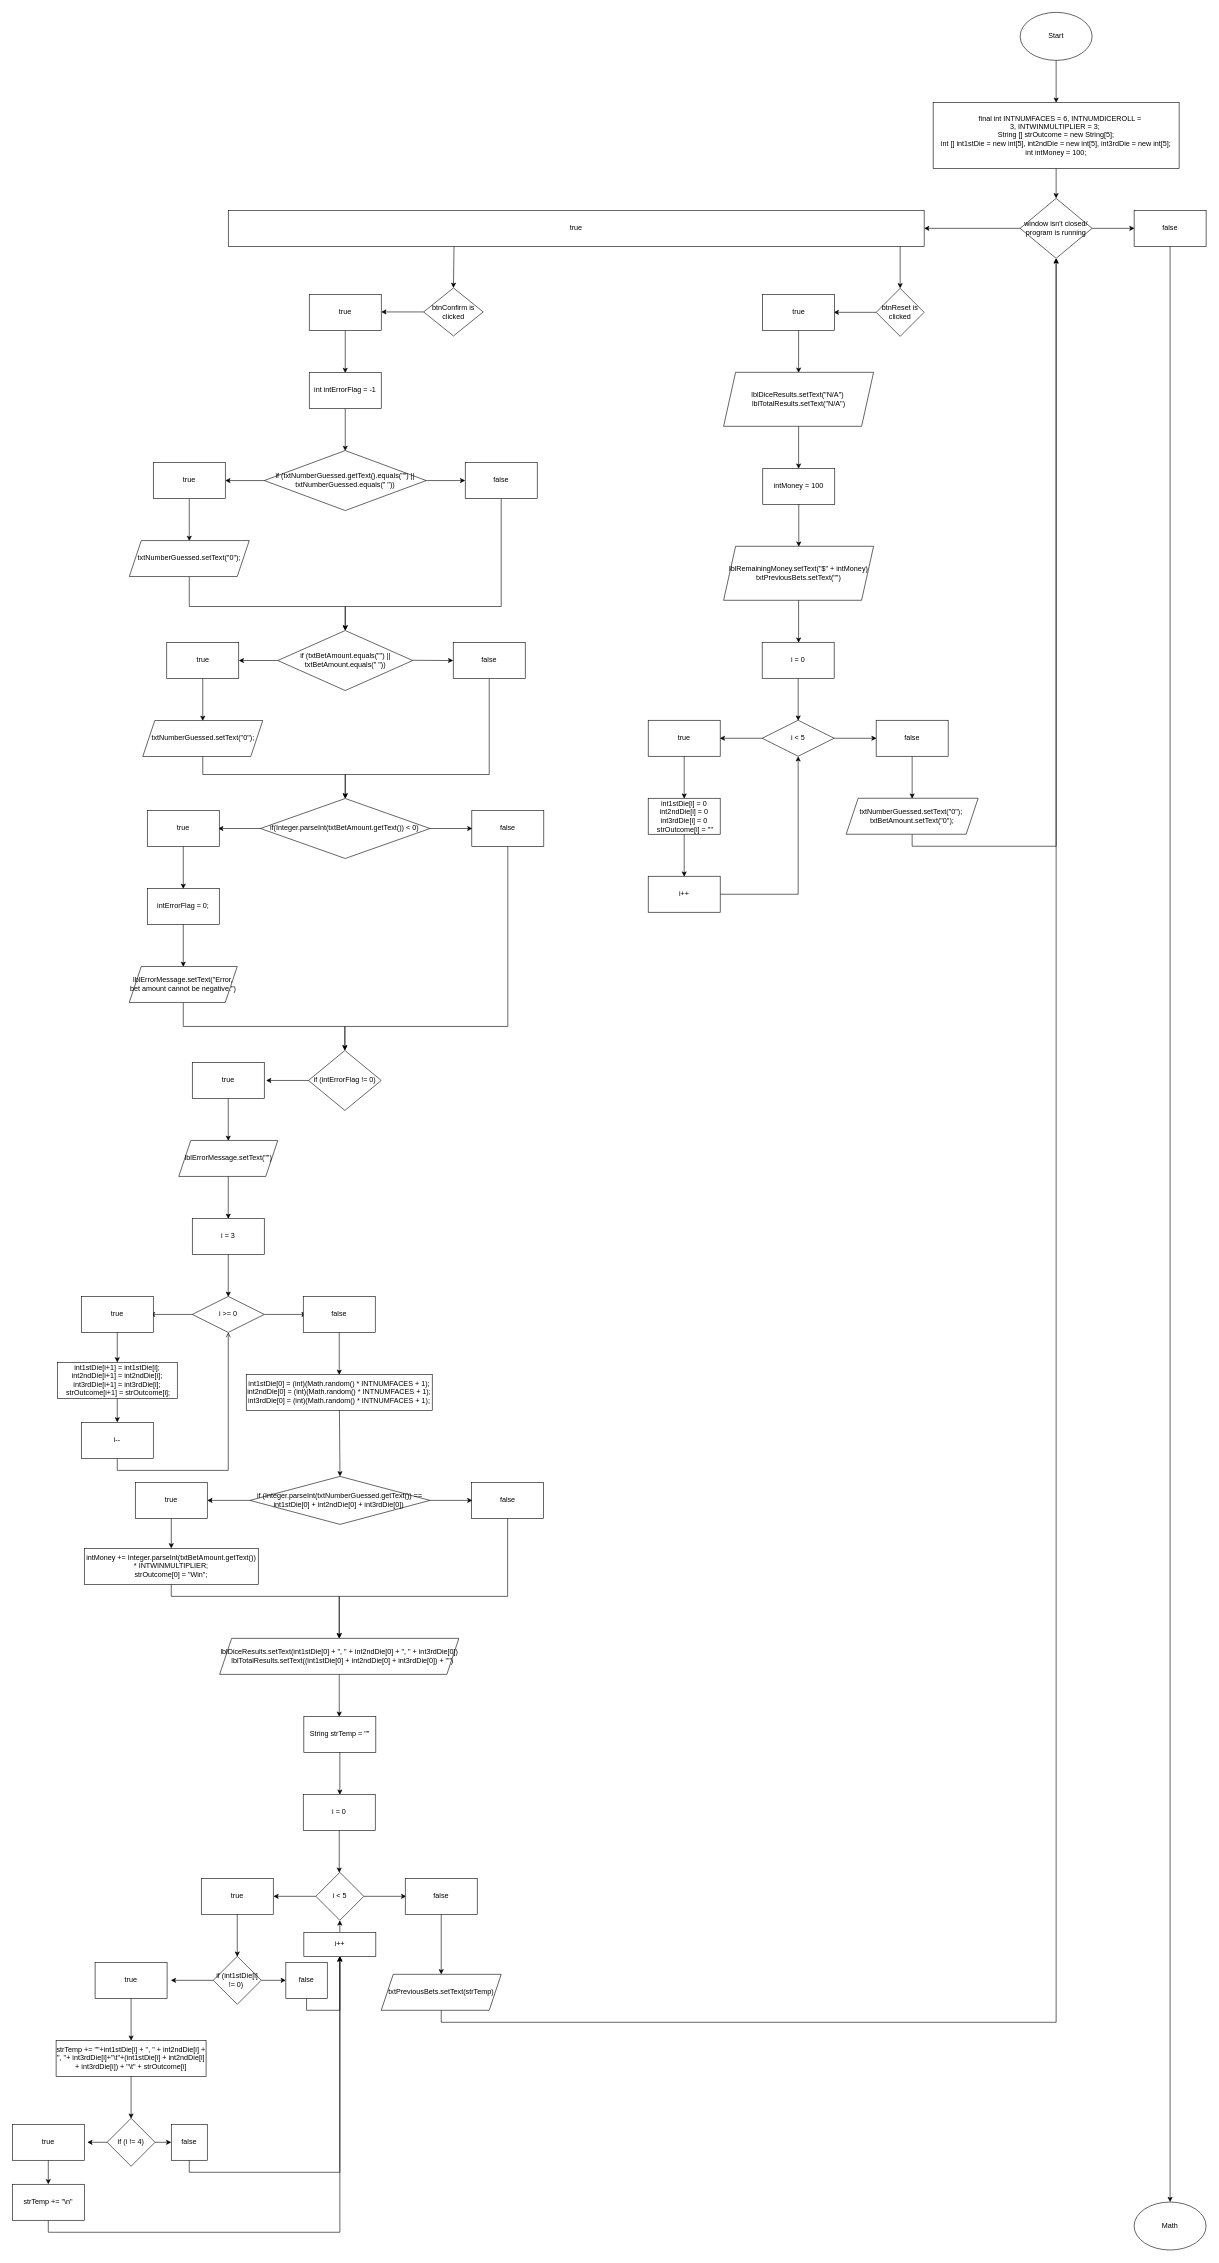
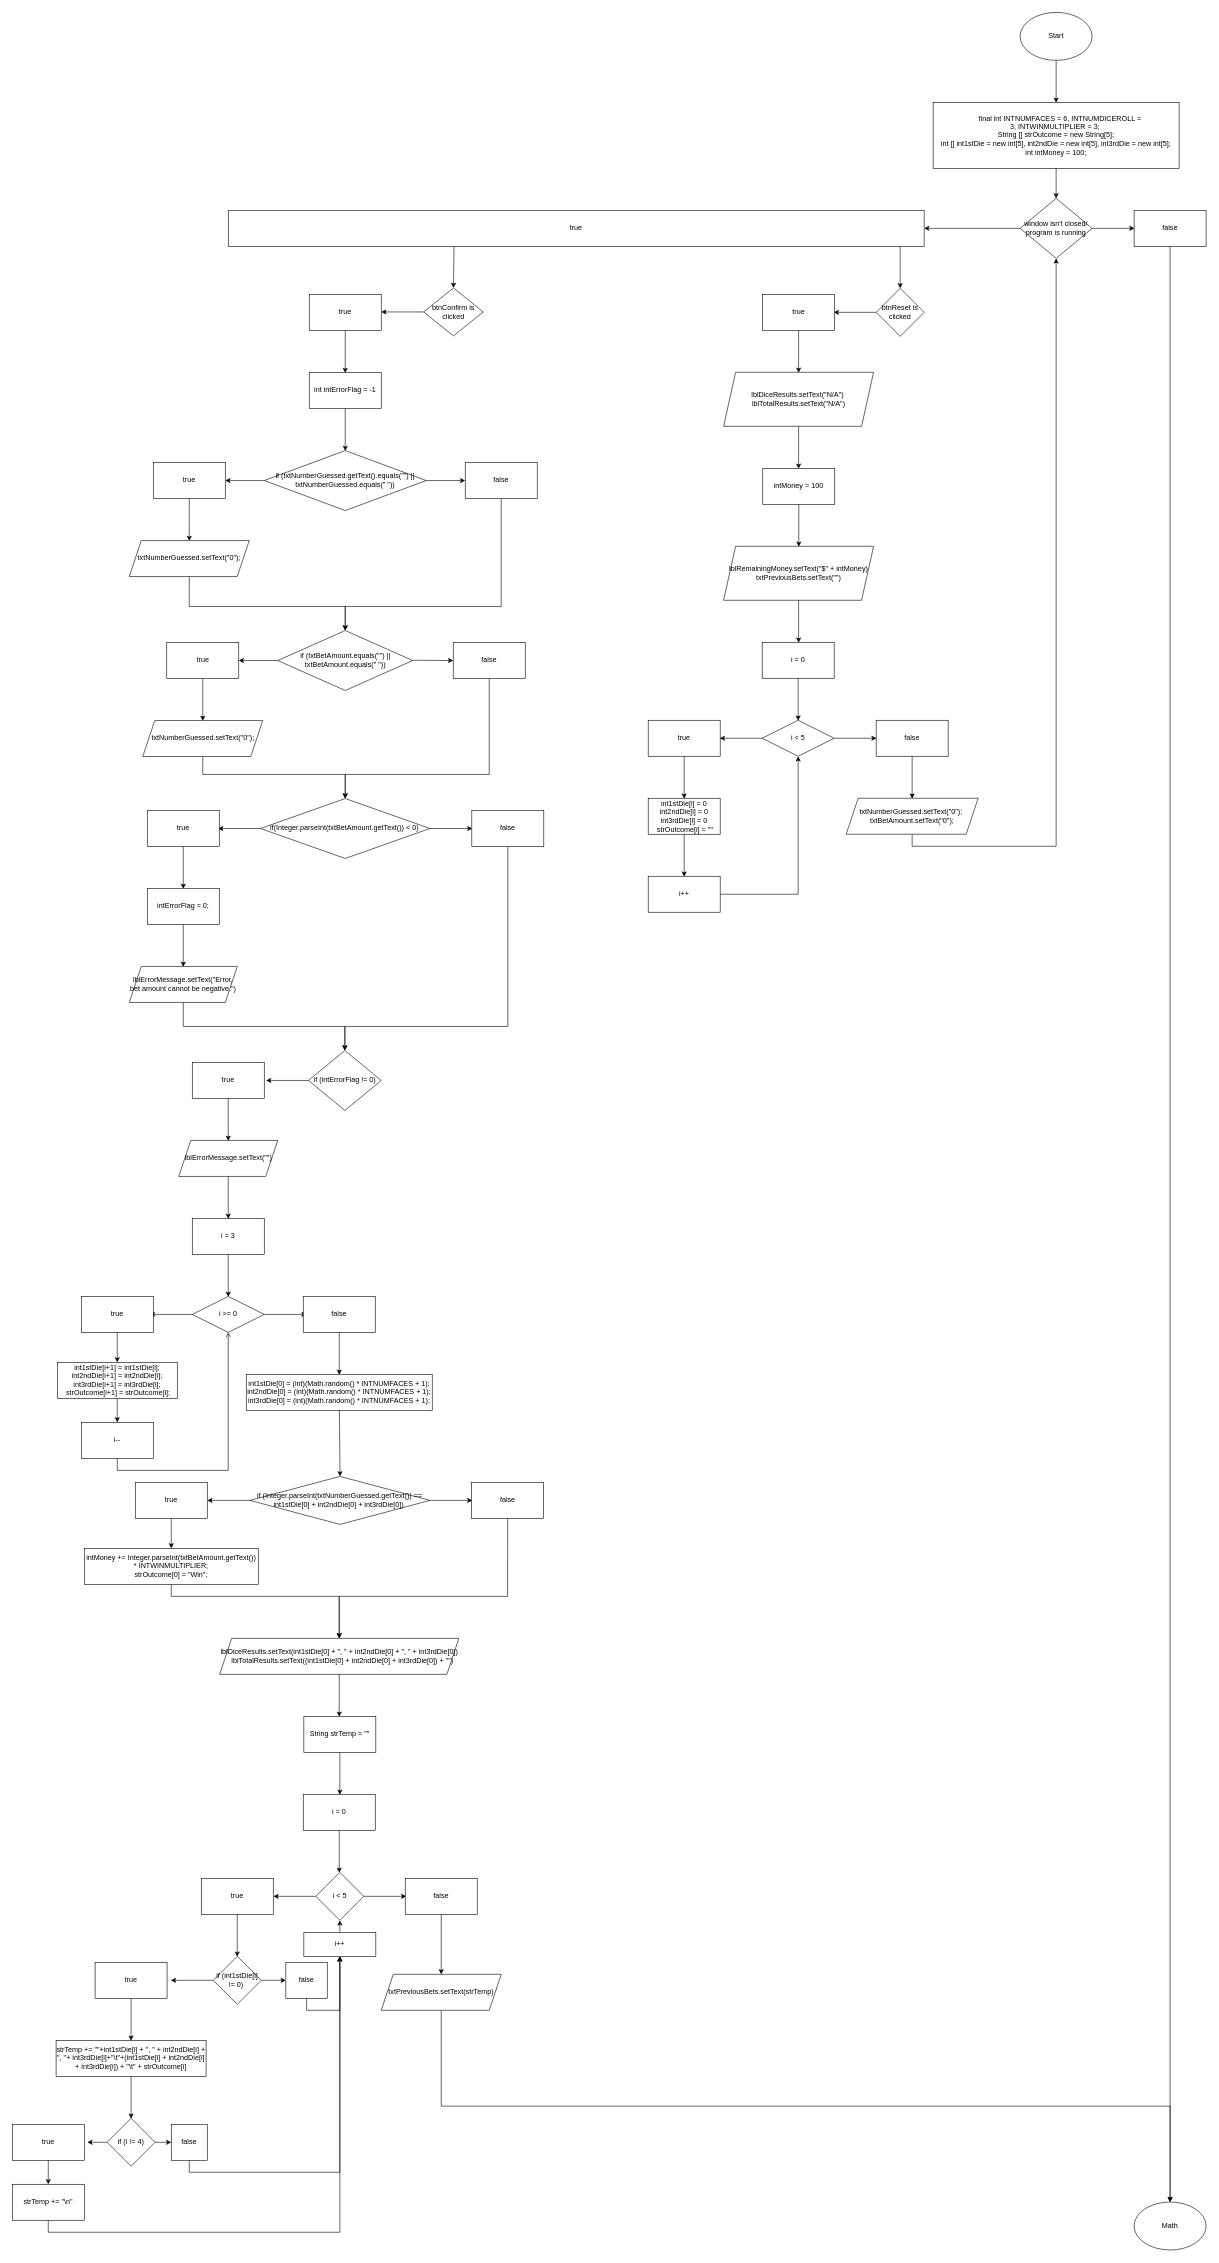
(1056, 1744) -> (761, 2106)
